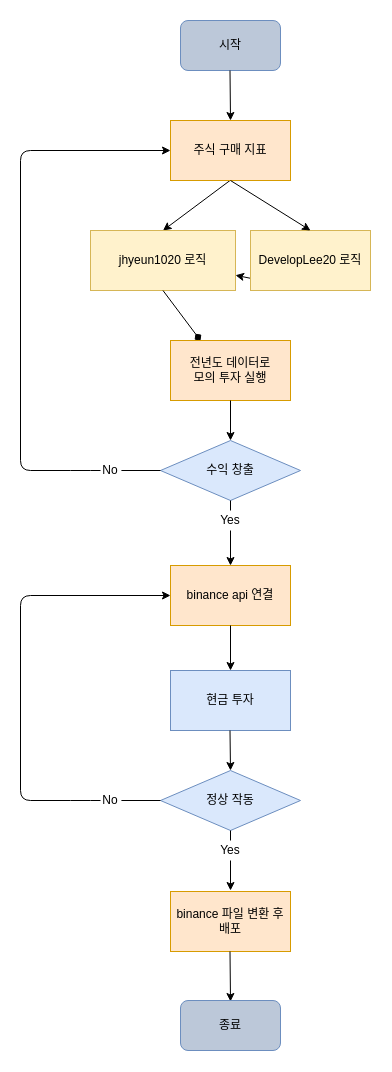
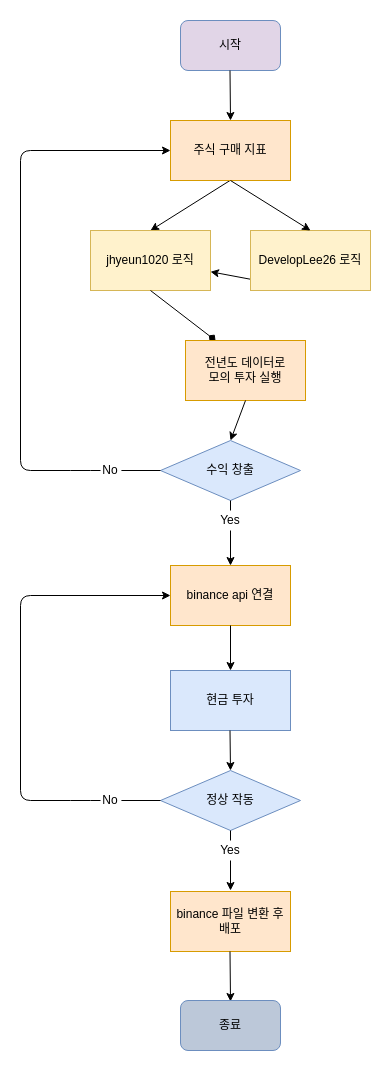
(231, 46) -> (231, 46)
(163, 261) -> (151, 261)
(311, 261) -> (311, 261)
(231, 371) -> (246, 371)
